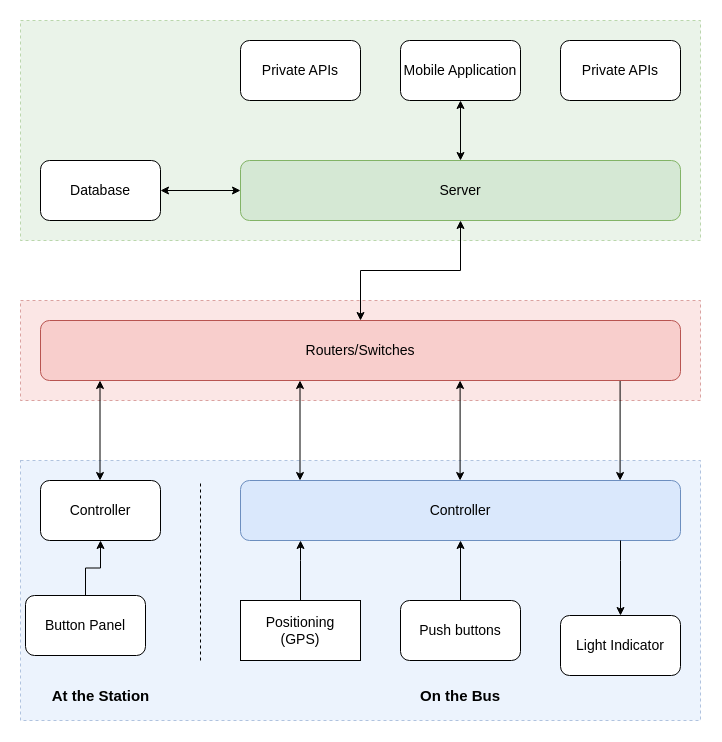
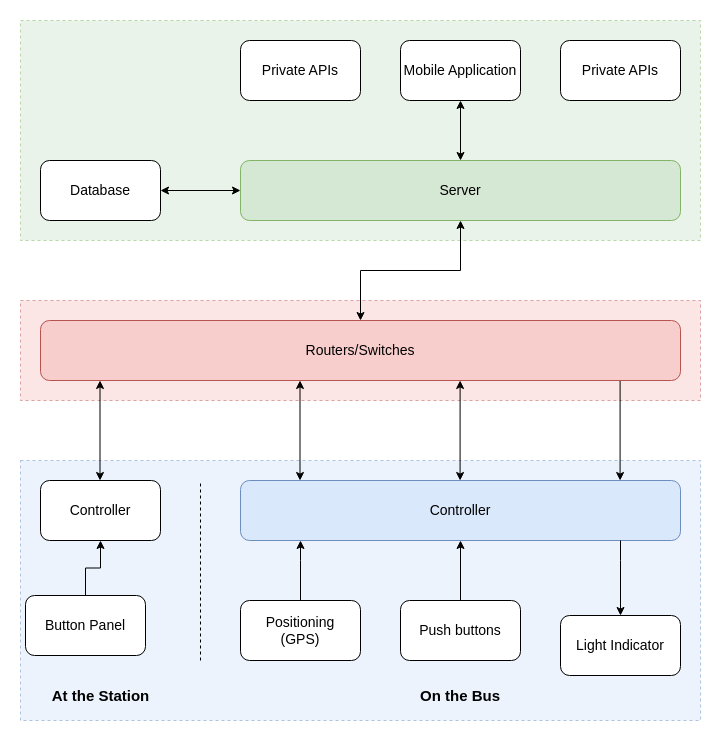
(301, 631) -> (301, 631)
